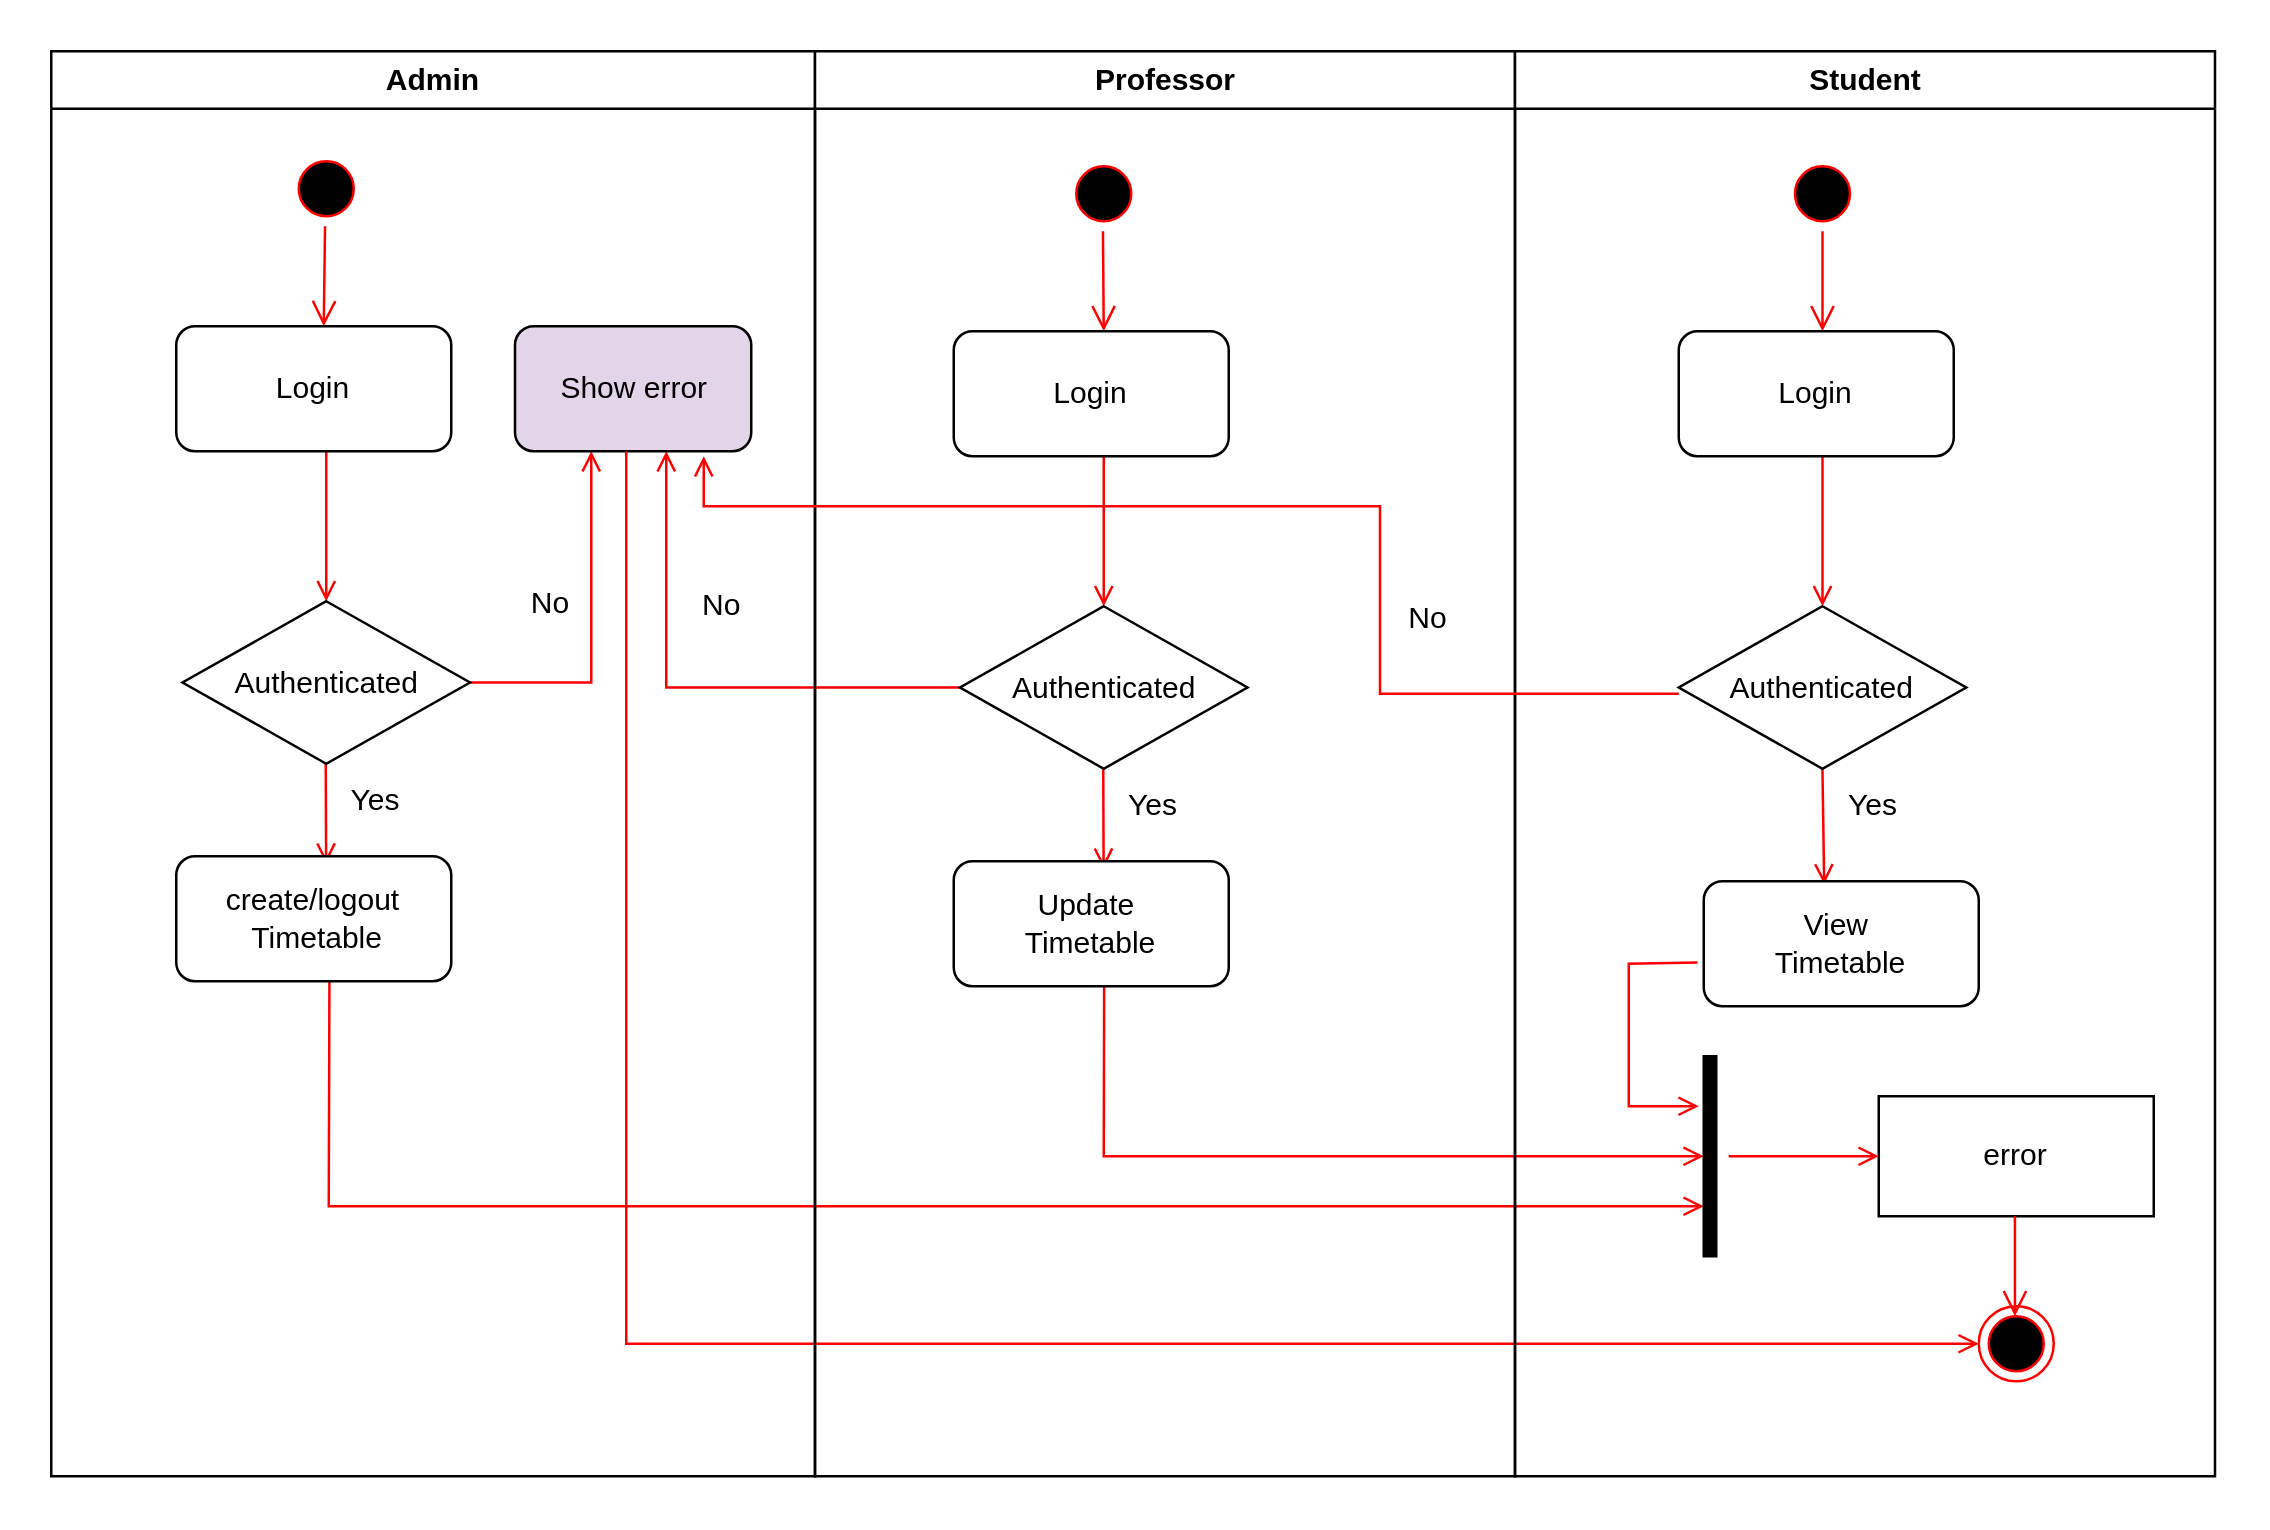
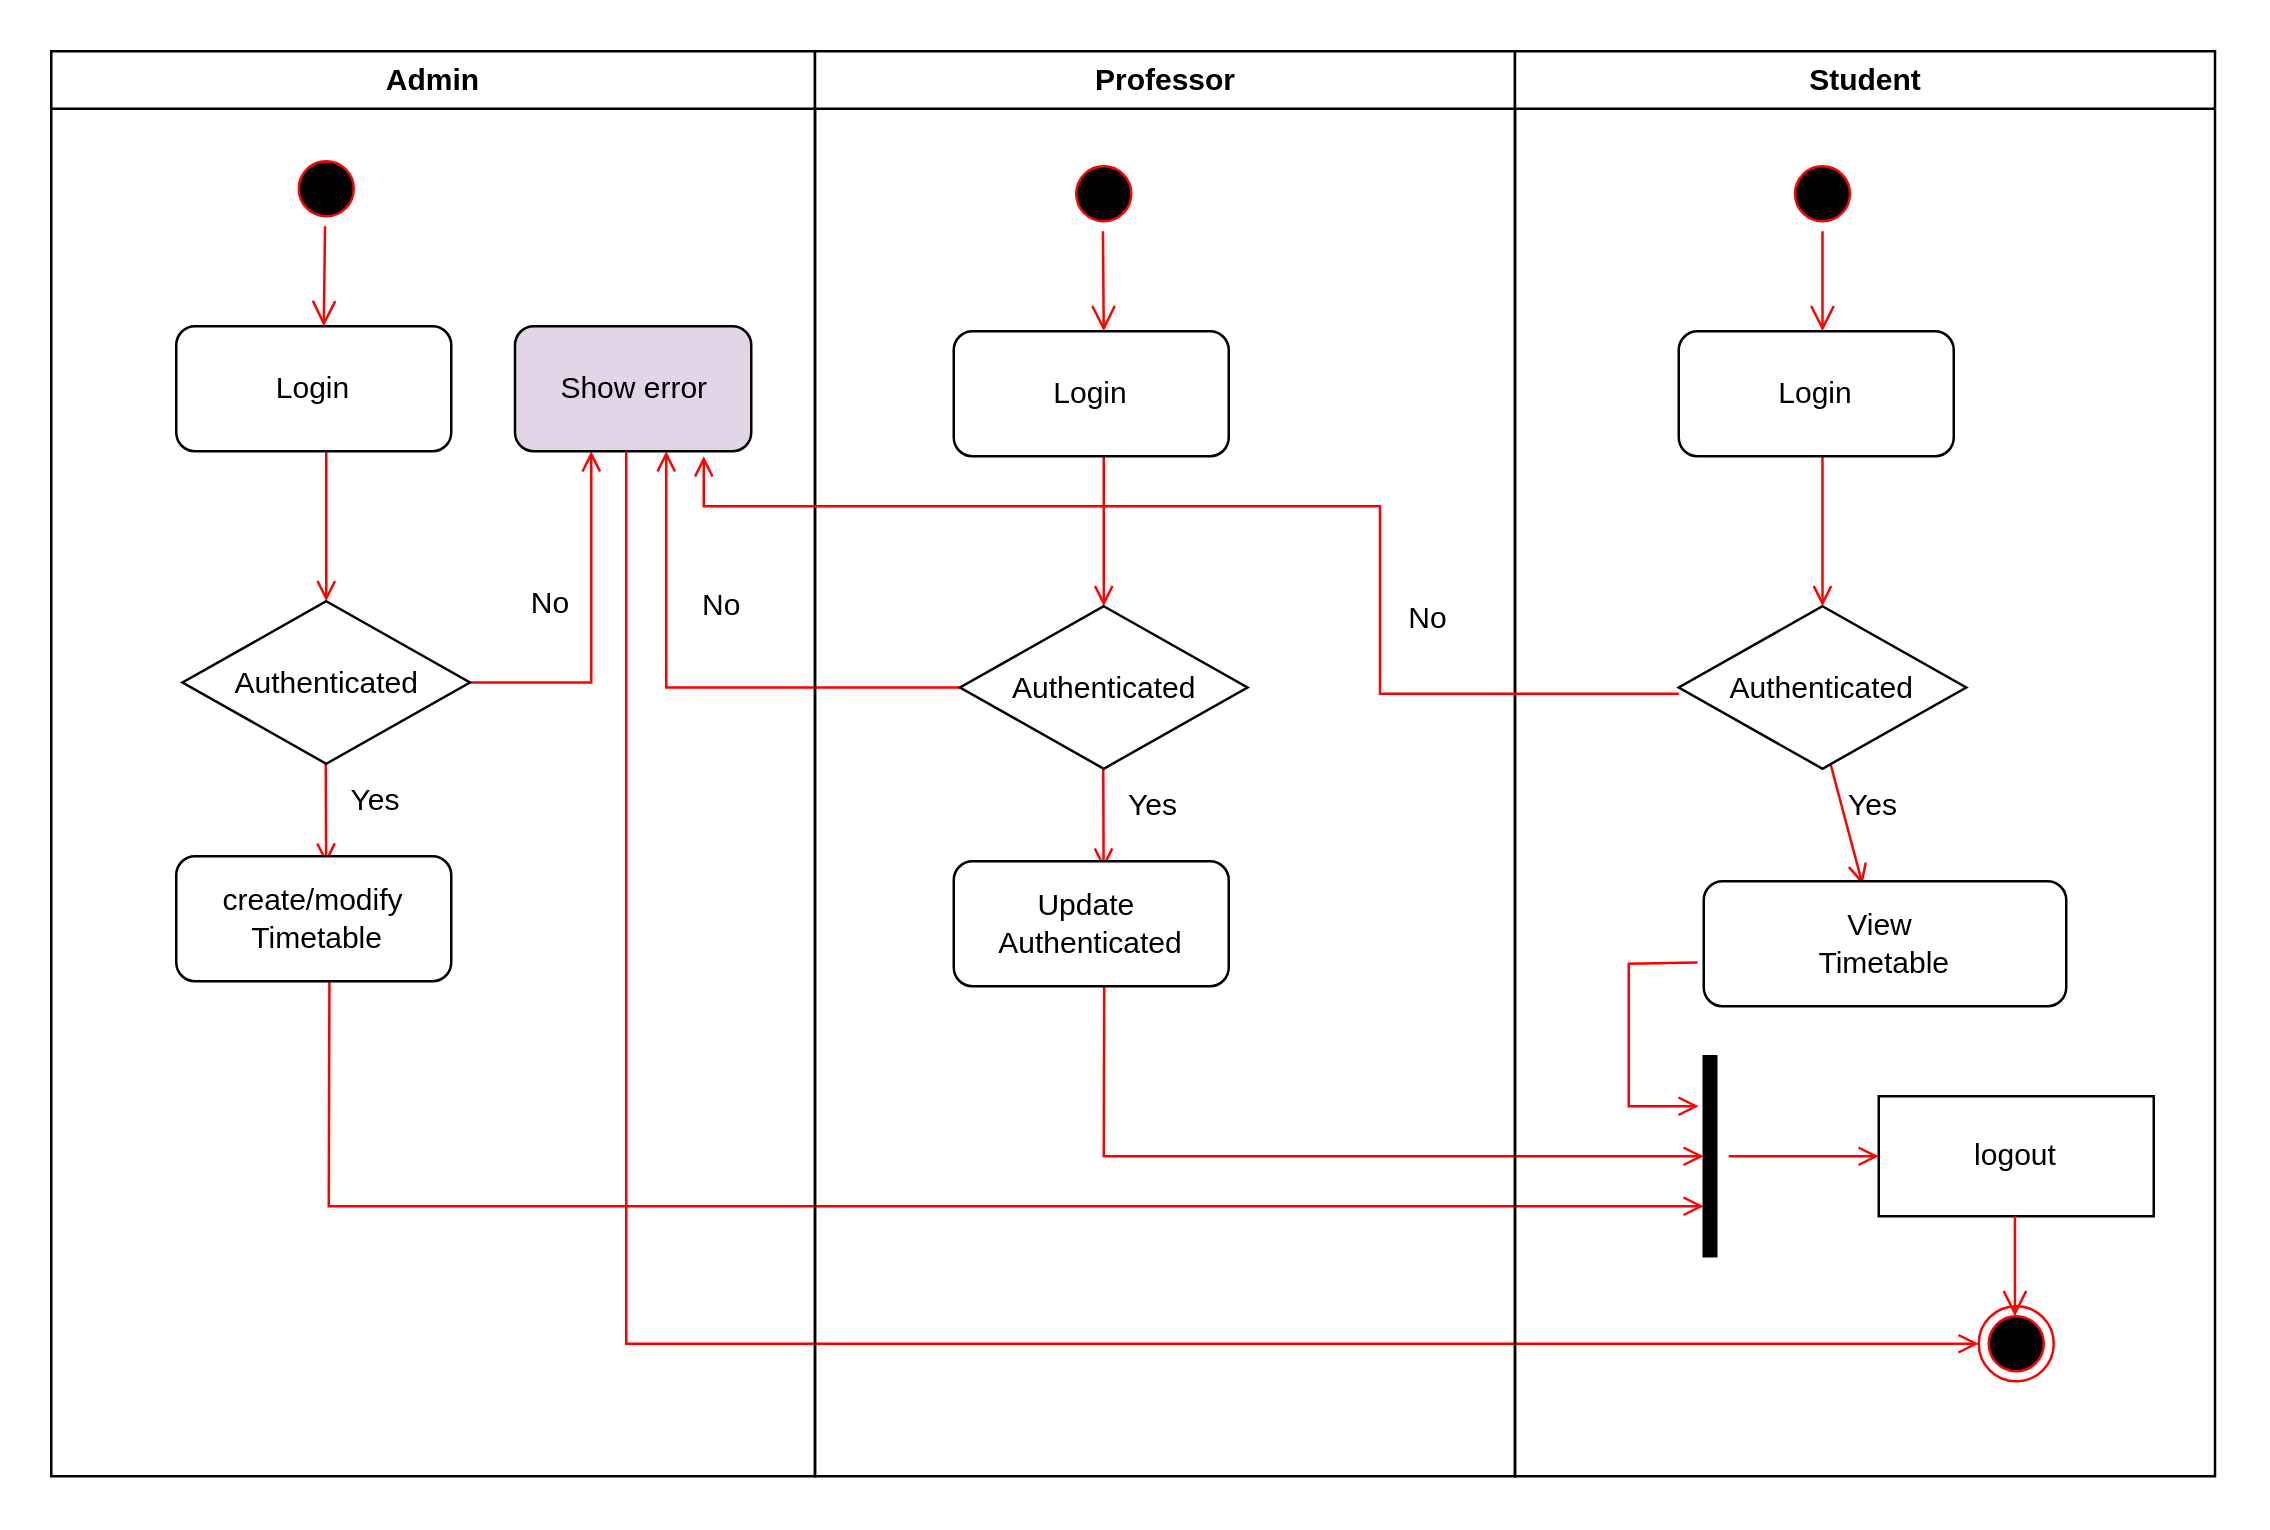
(314, 919) -> (314, 919)
(1091, 924) -> (1091, 924)
(1841, 944) -> (1885, 944)
(2016, 1156) -> (2016, 1156)
